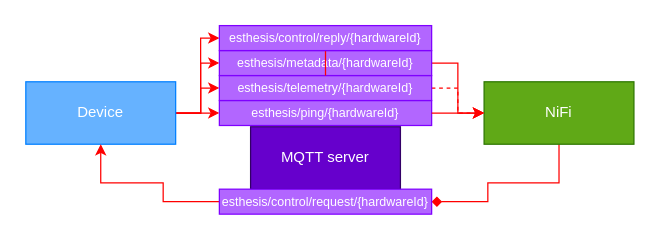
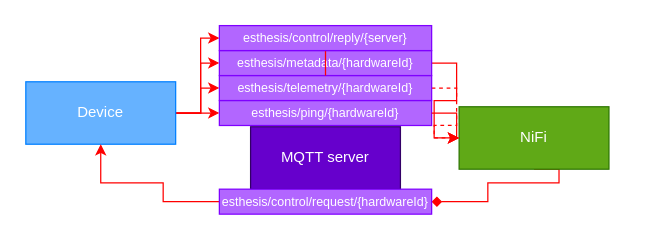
(326, 38) -> (326, 38)
(559, 113) -> (534, 138)
